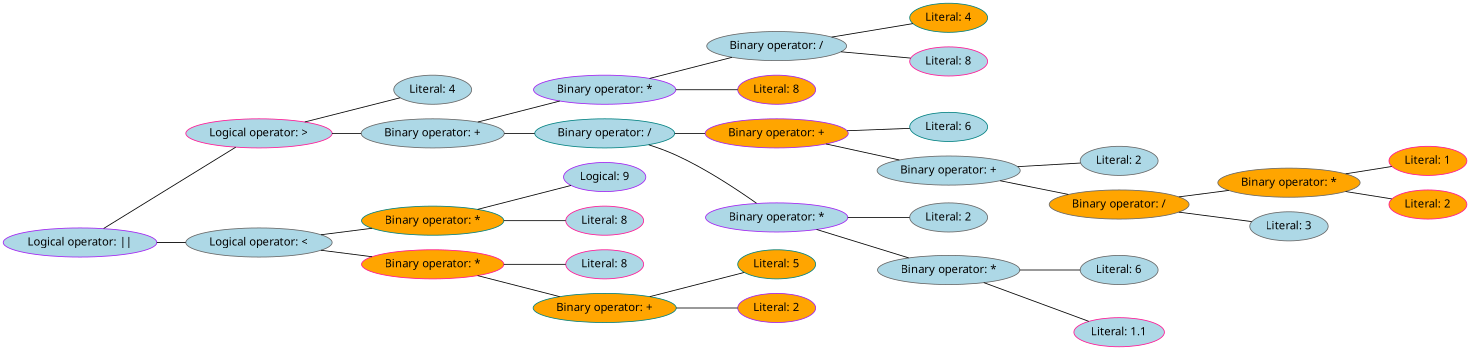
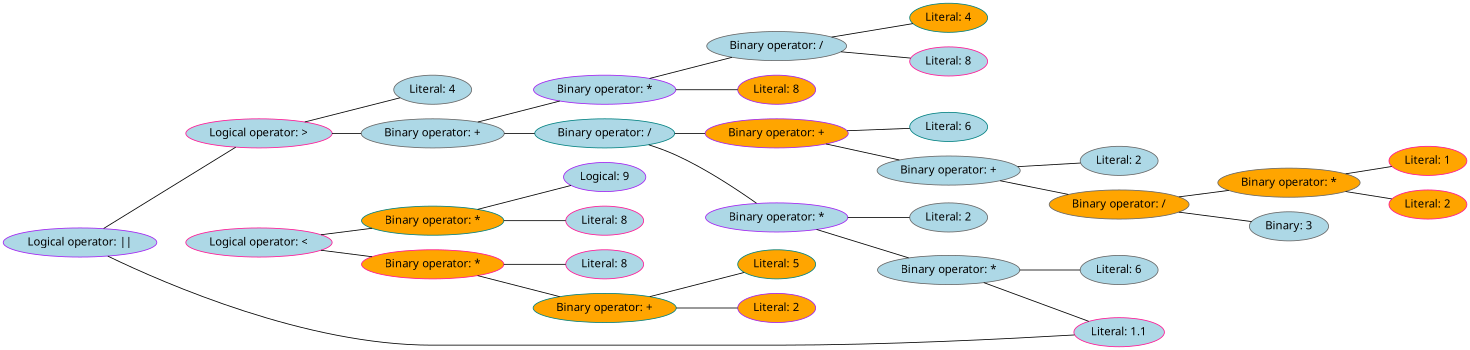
(1289, 226) -> (1289, 226)
(171, 242) -> (584, 345)
(259, 242) -> (259, 242)
